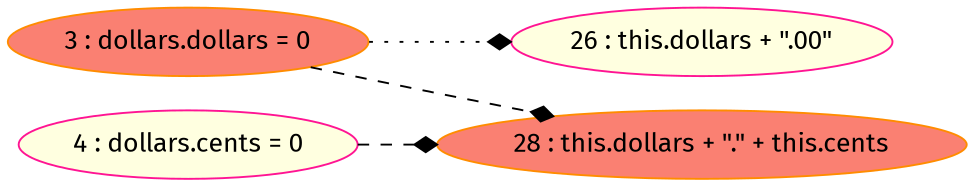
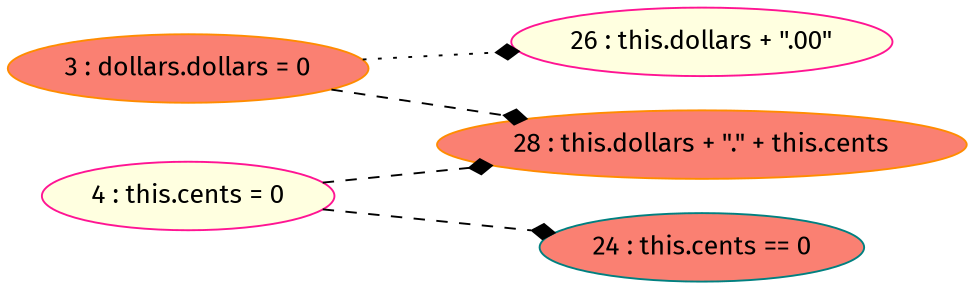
(188, 145) -> (188, 196)
none -> (702, 247)
